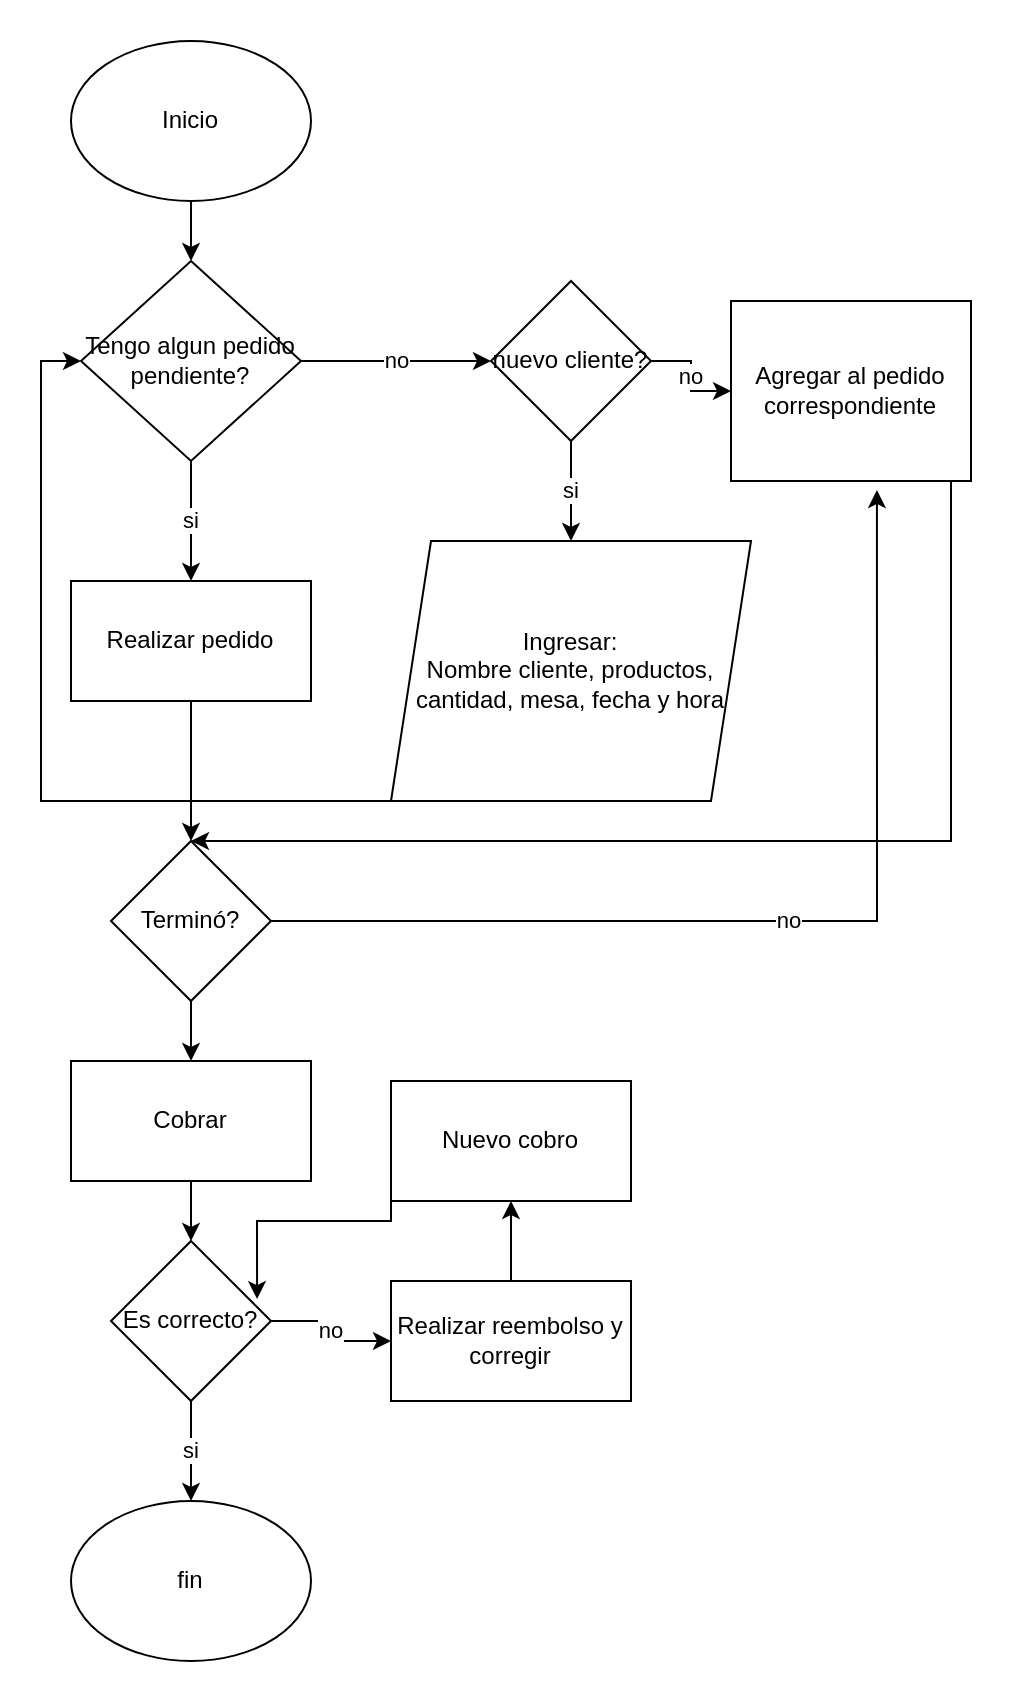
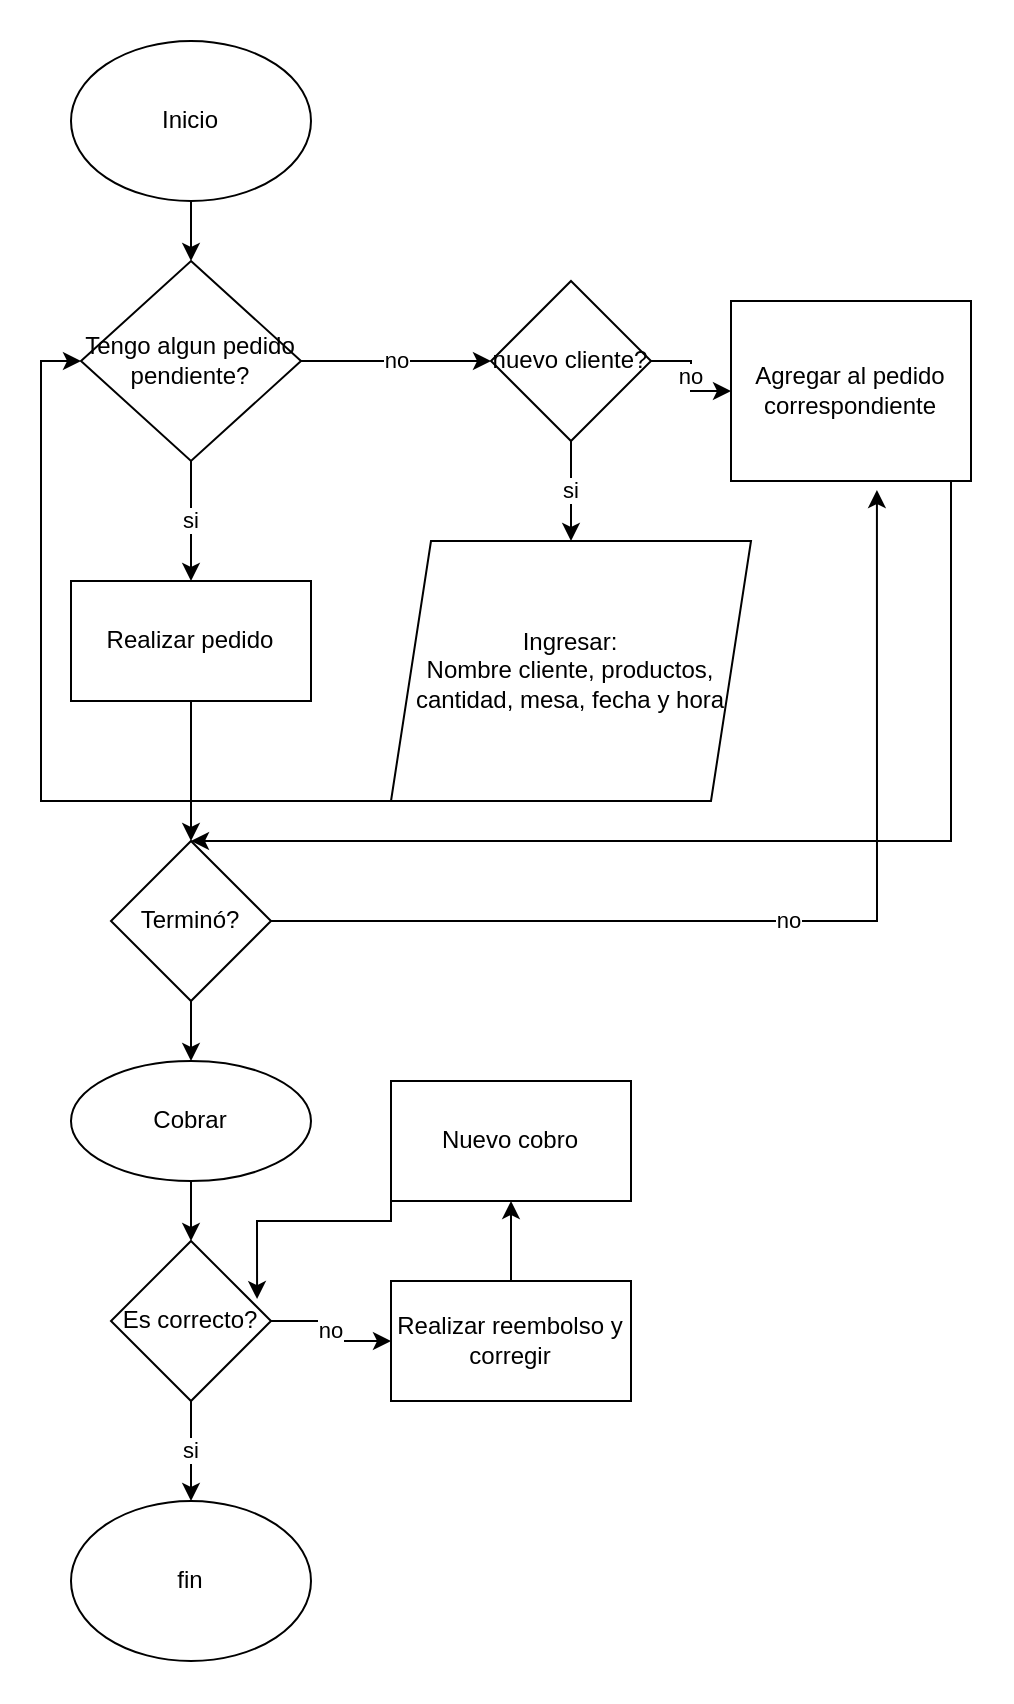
(191, 1121) -> (191, 1121)
